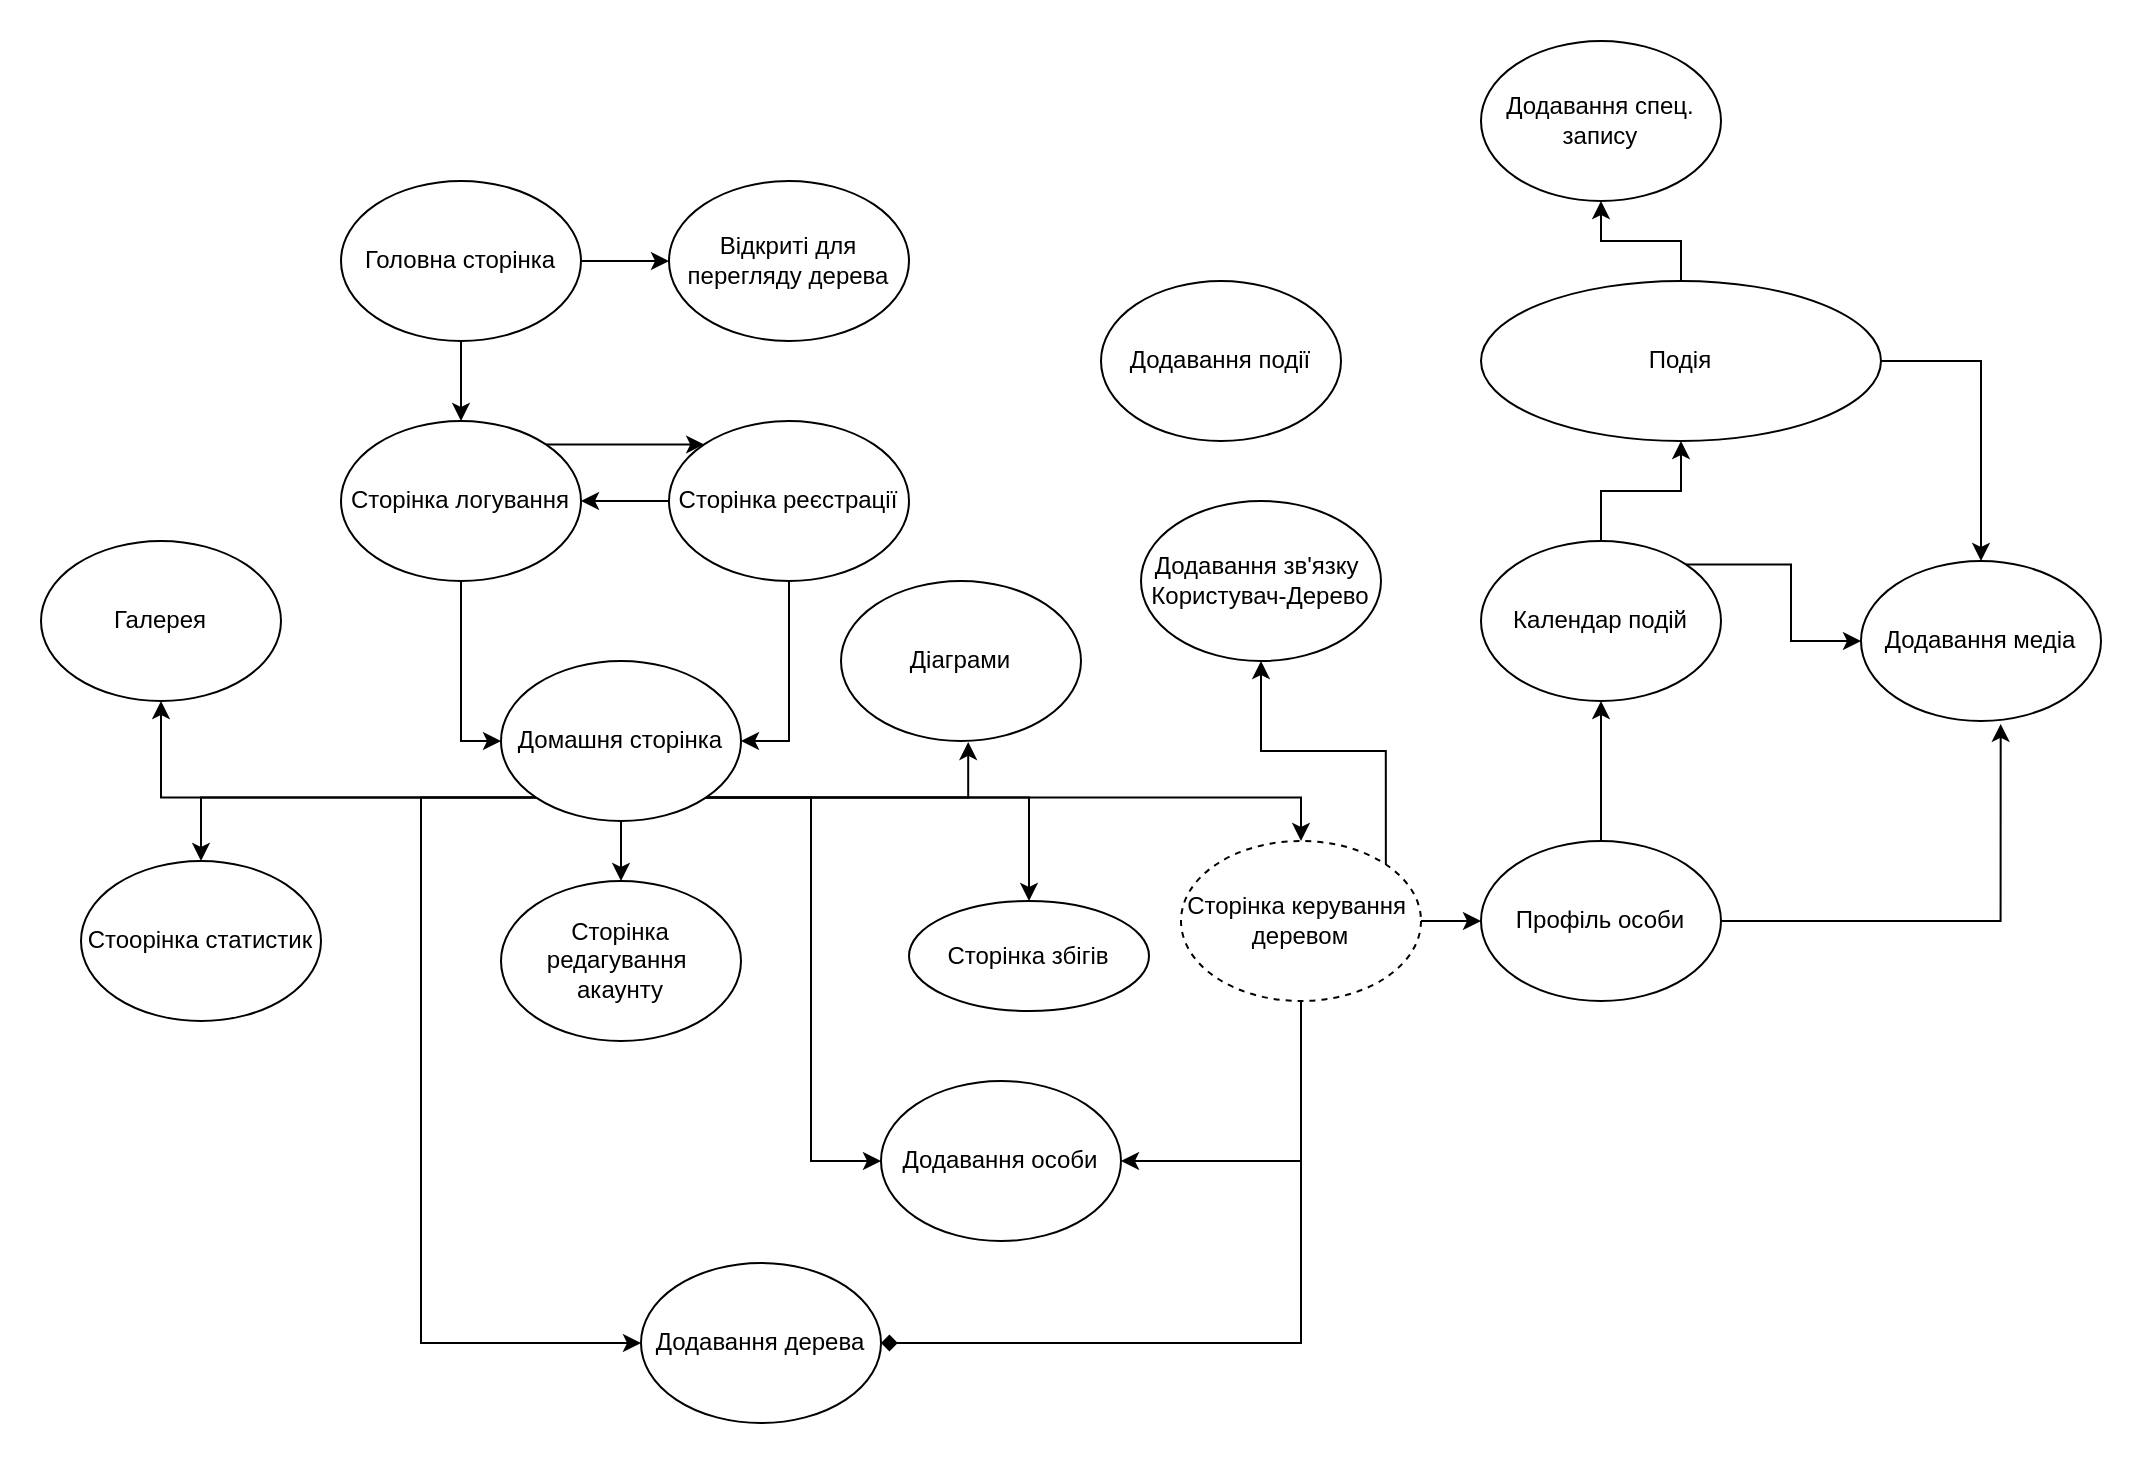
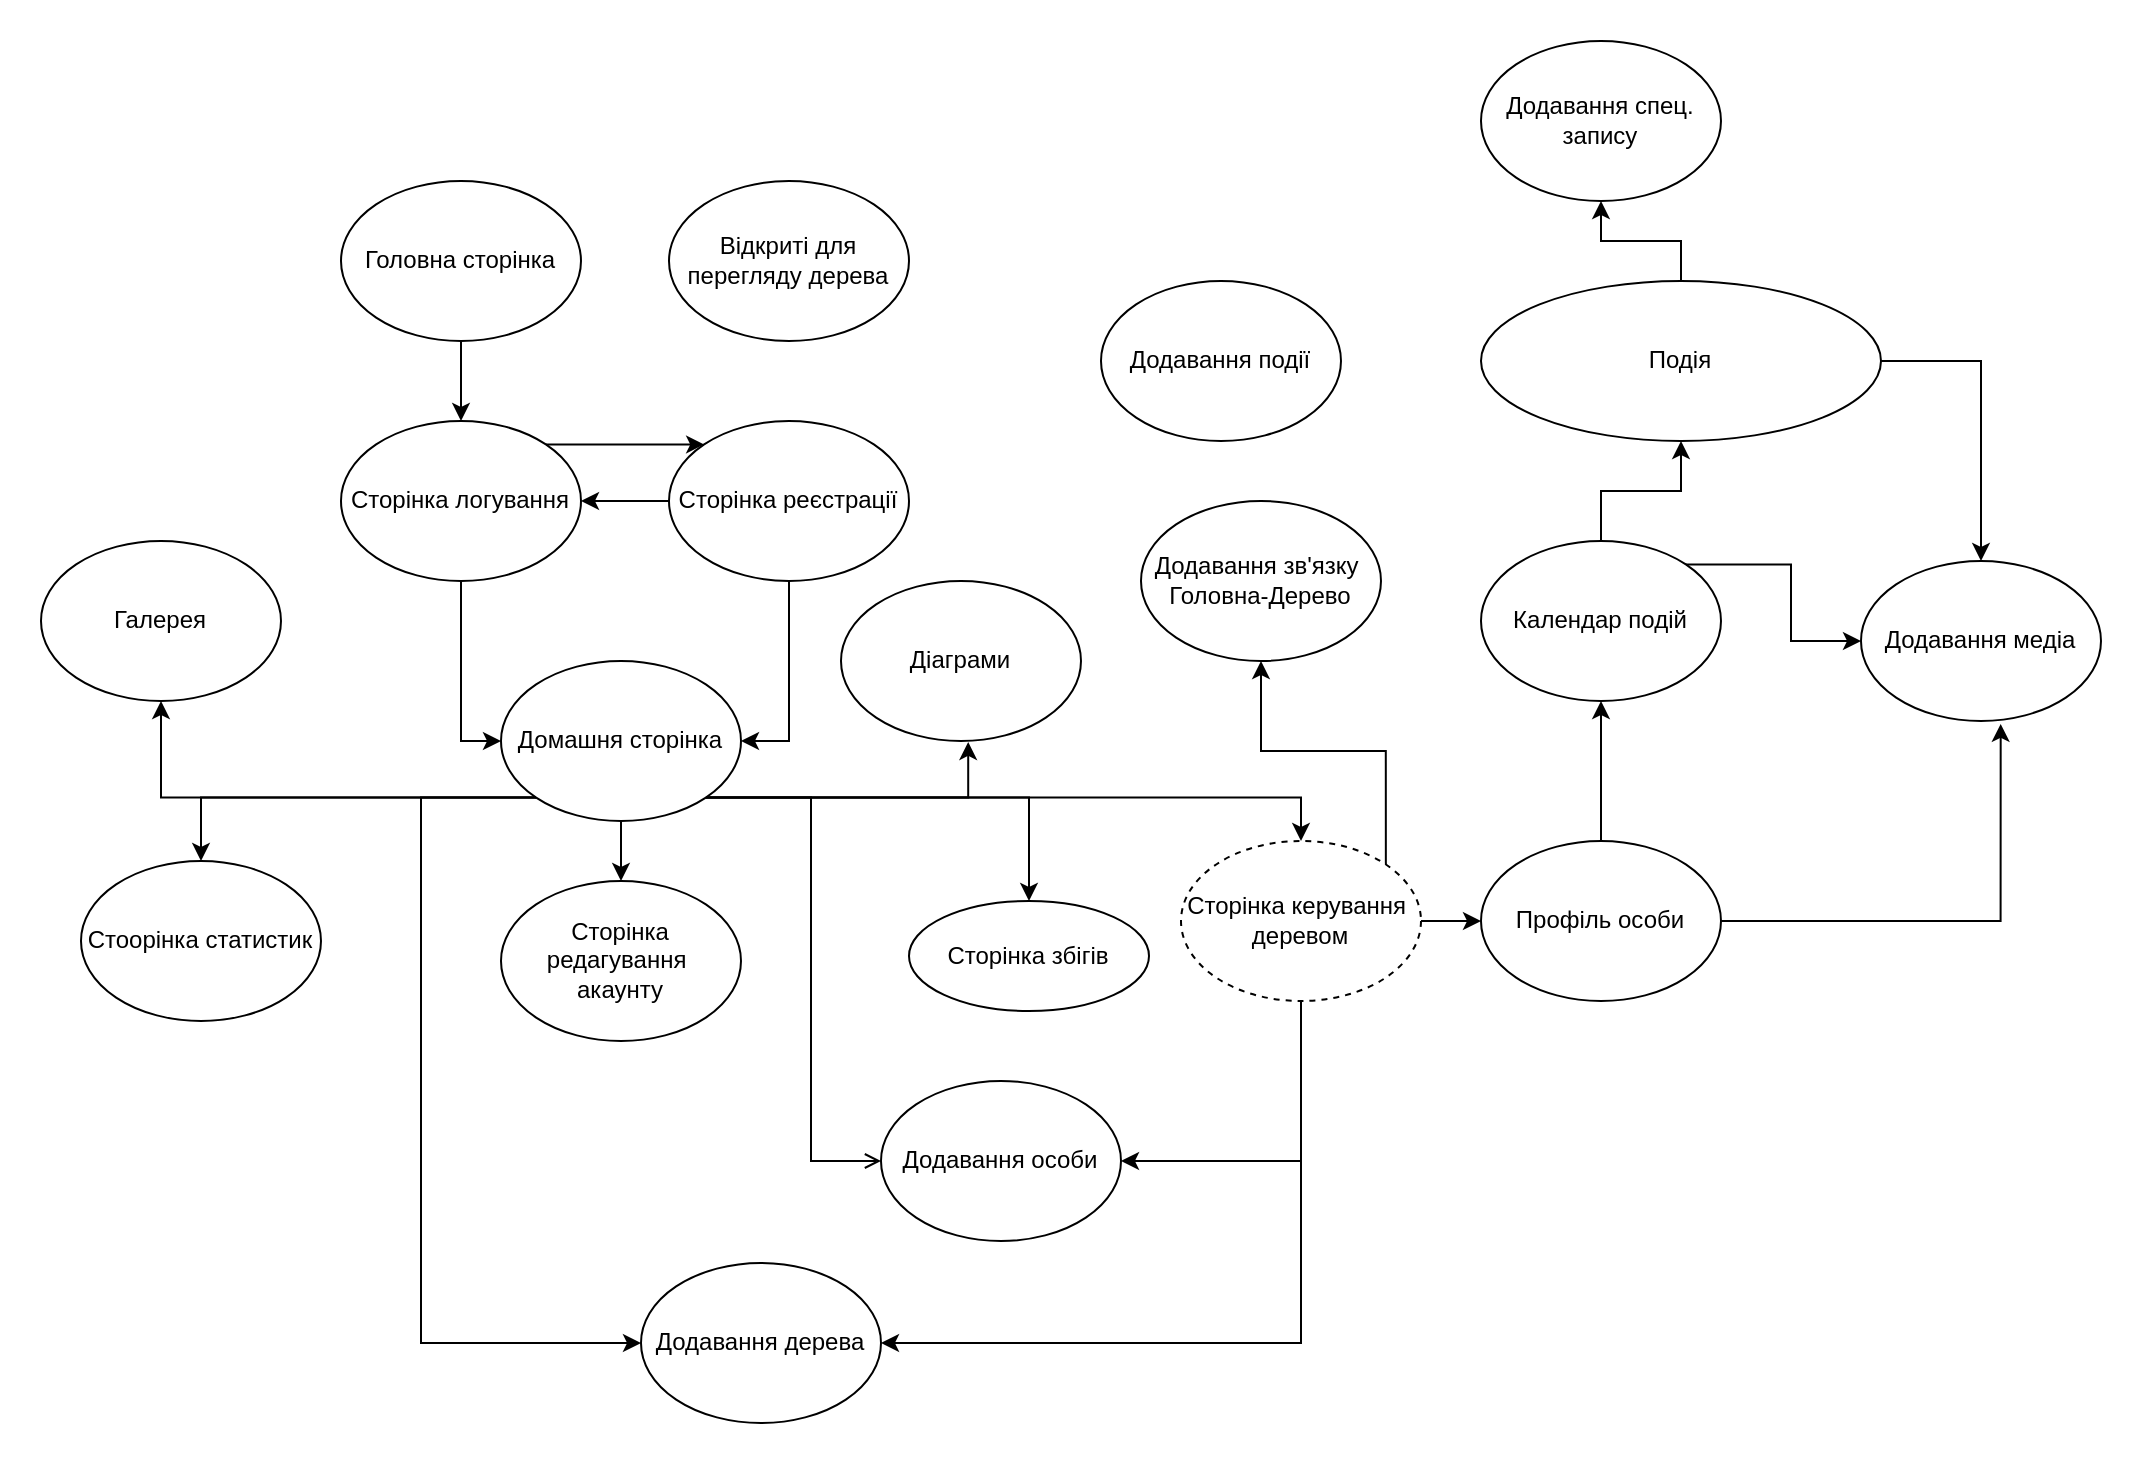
(618, 261) -> none
(1261, 581) -> (1261, 581)
(866, 1161) -> (868, 1161)
(897, 1343) -> (896, 1343)
